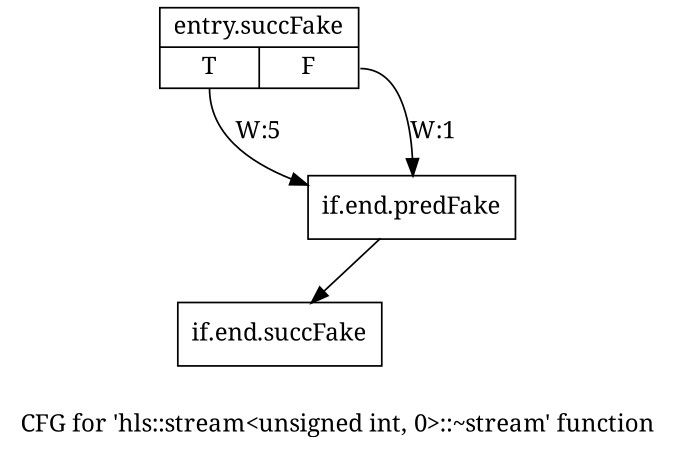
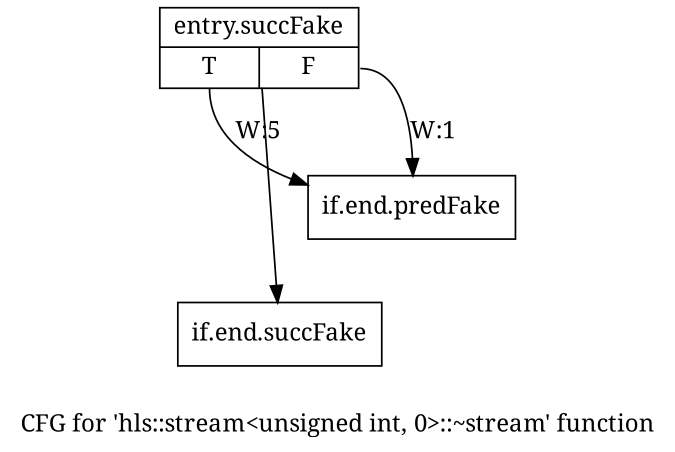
(352, 265) -> (269, 187)
